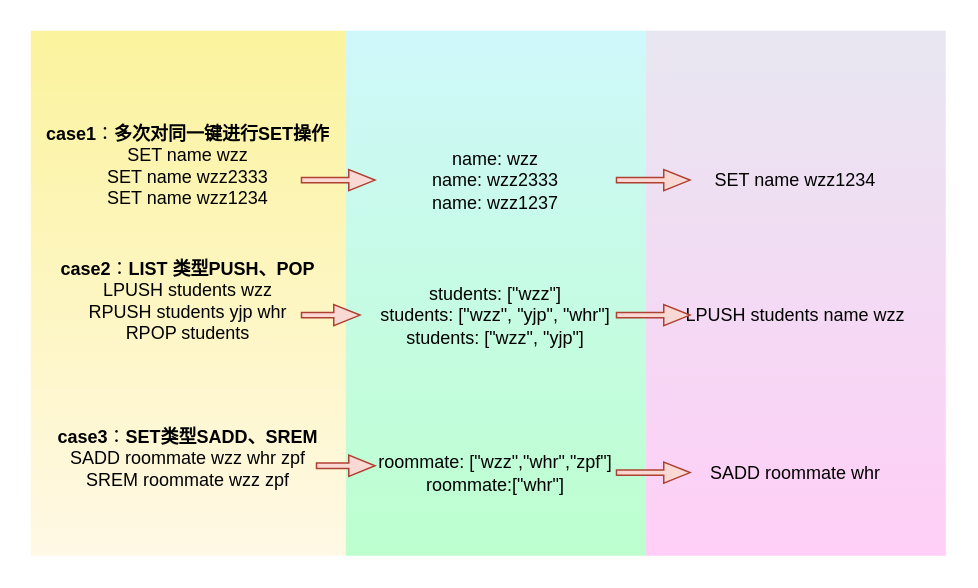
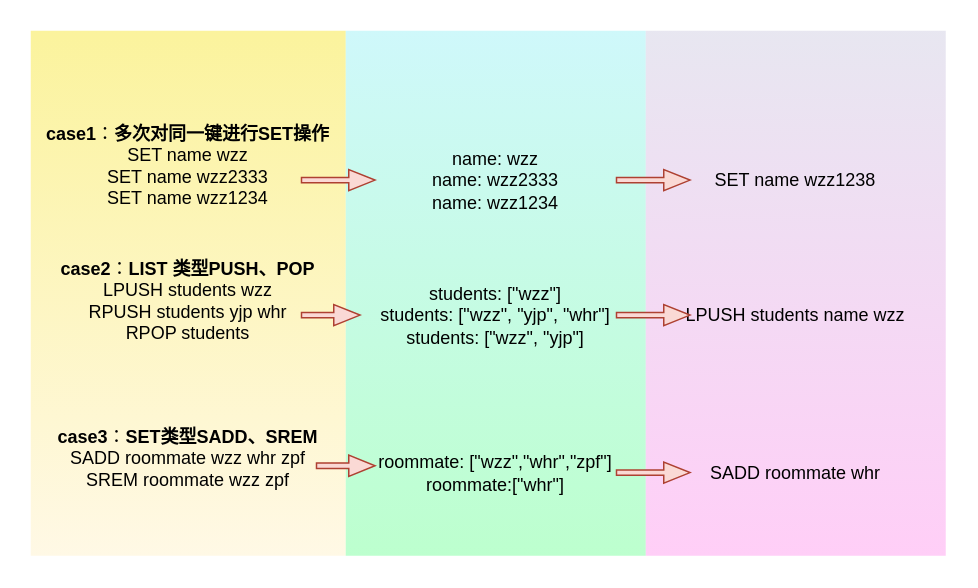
(496, 181) -> (496, 181)
(796, 181) -> (796, 181)
